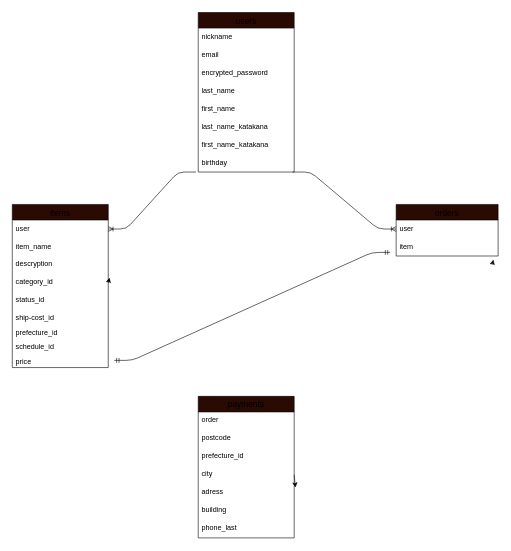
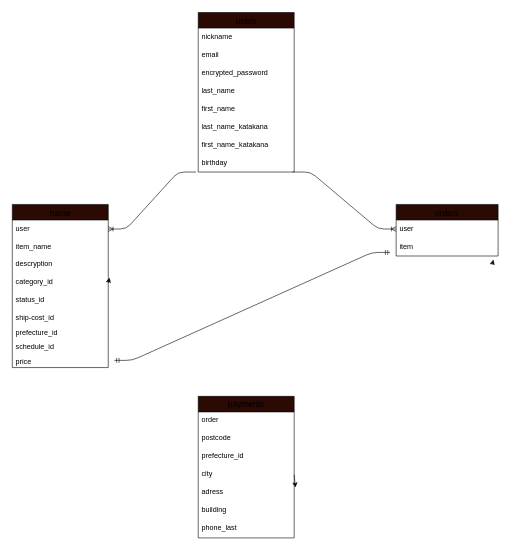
(60, 213) -> (60, 213)
